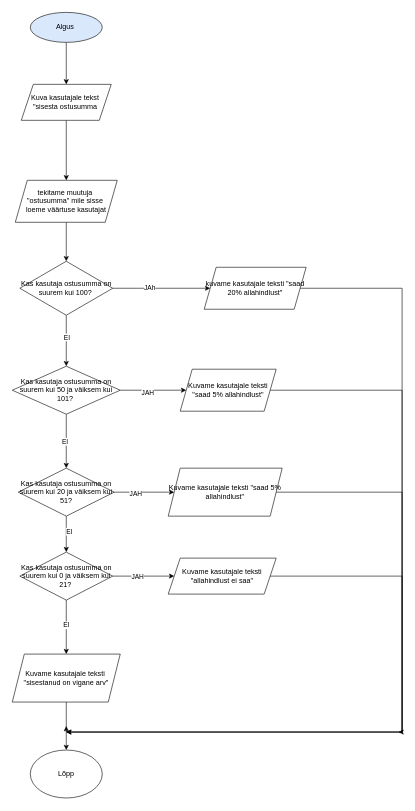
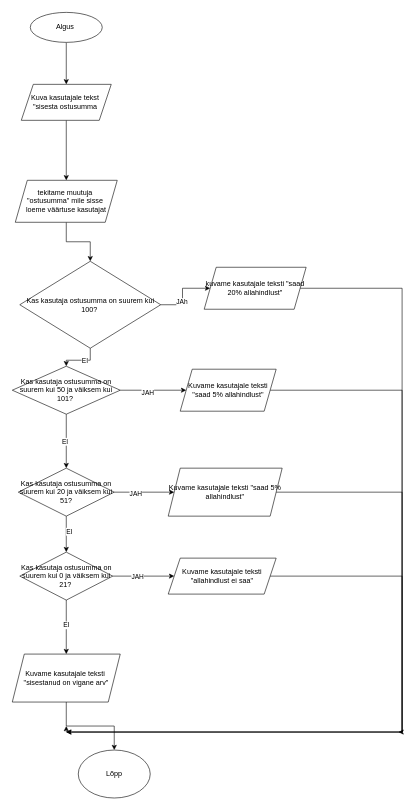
(66, 27) -> (66, 27)
(66, 288) -> (90, 305)
(66, 774) -> (114, 774)
